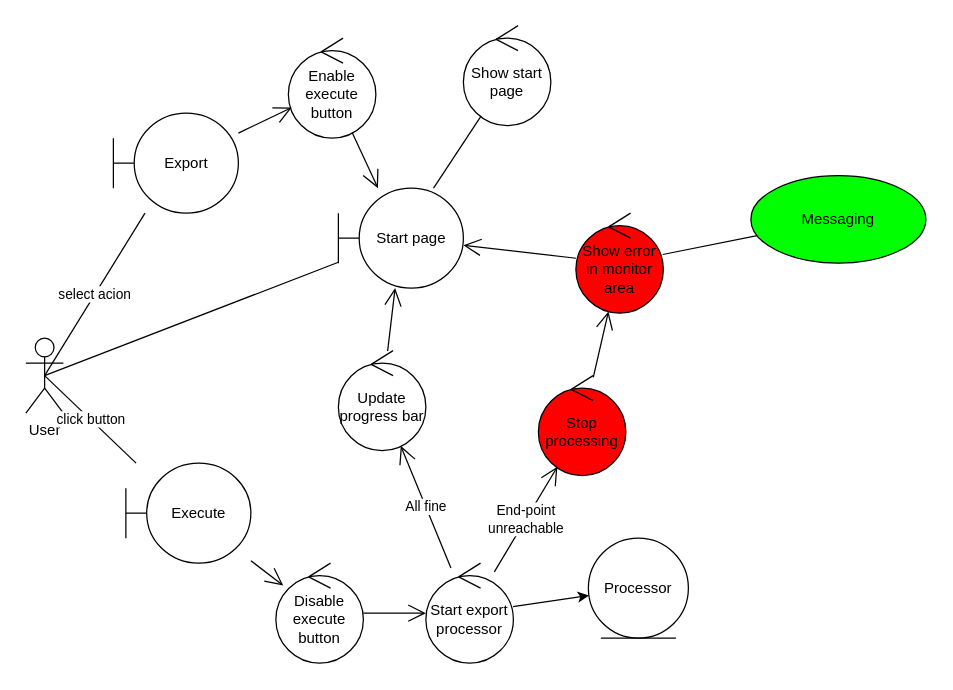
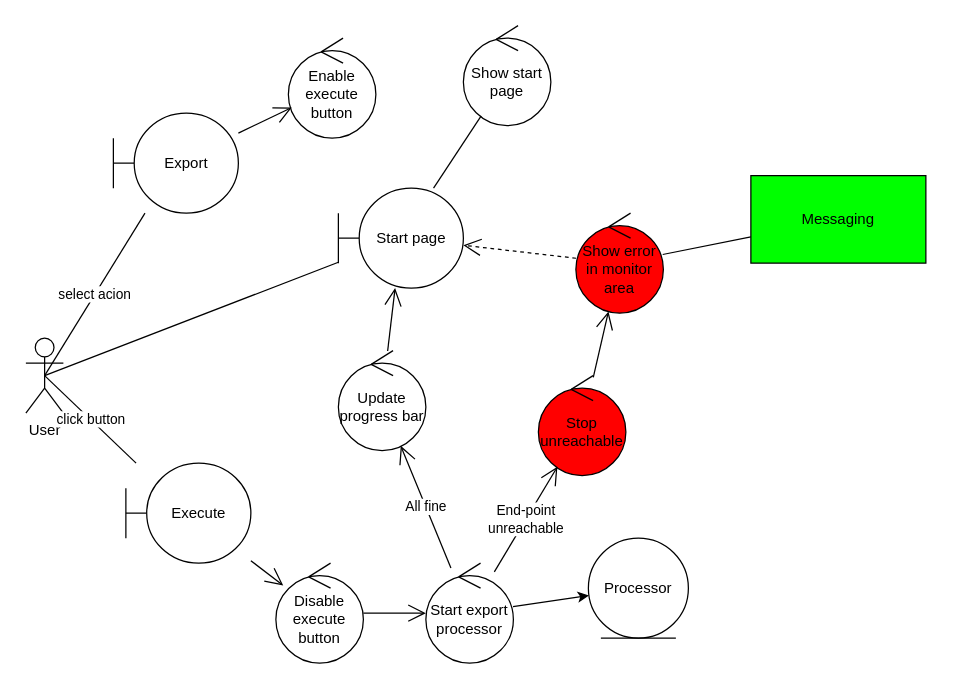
(364, 159) -> none
(838, 219) -> (838, 219)
(520, 252) -> (520, 252)
(582, 432) -> (582, 432)
